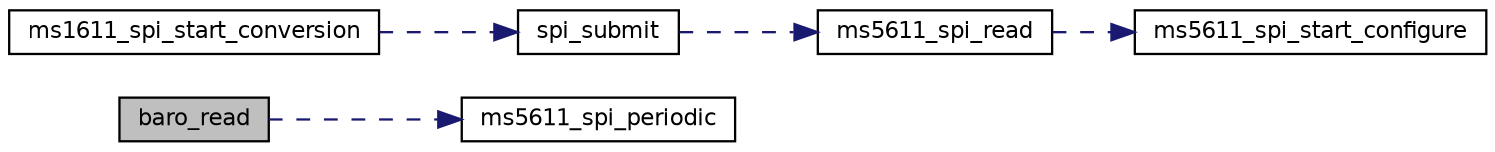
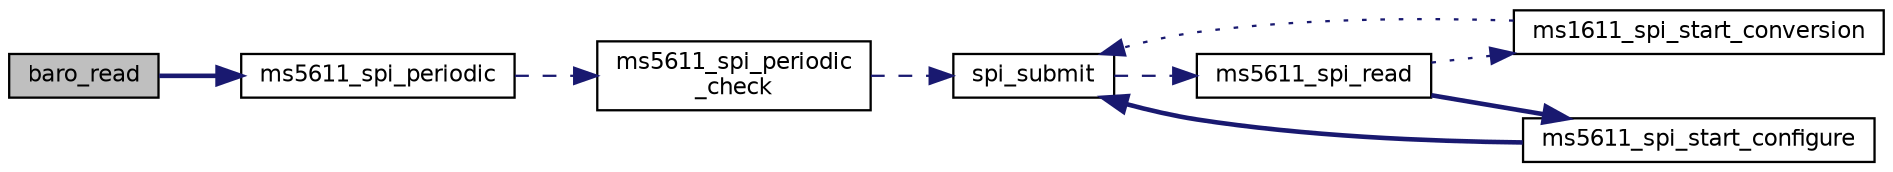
(437, 32) -> (1318, 22)
(1082, 32) -> (1488, 105)
none -> (1461, 59)
none -> (734, 76)
(354, 119) -> (188, 76)
none -> (1323, 134)
